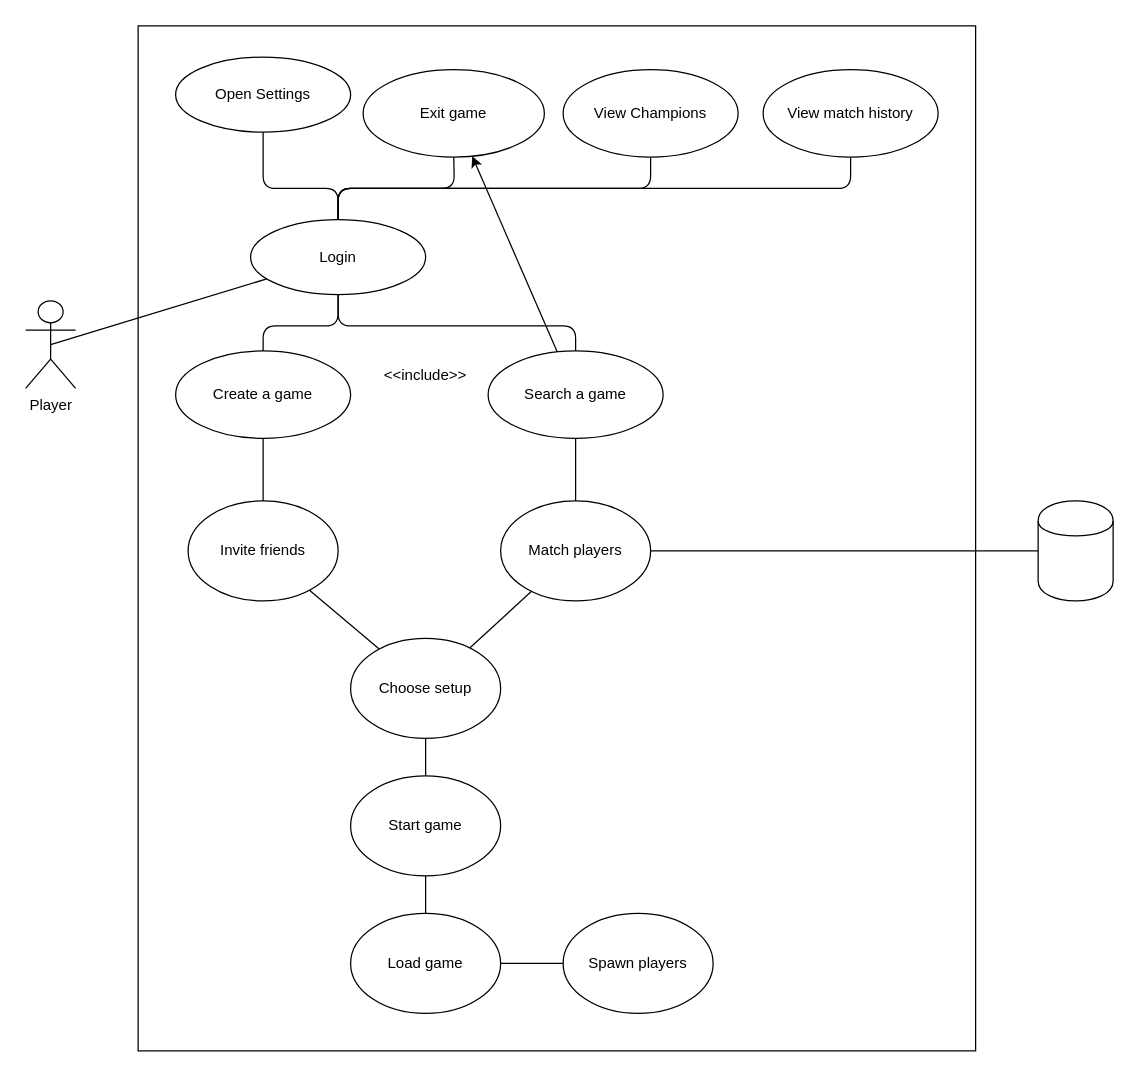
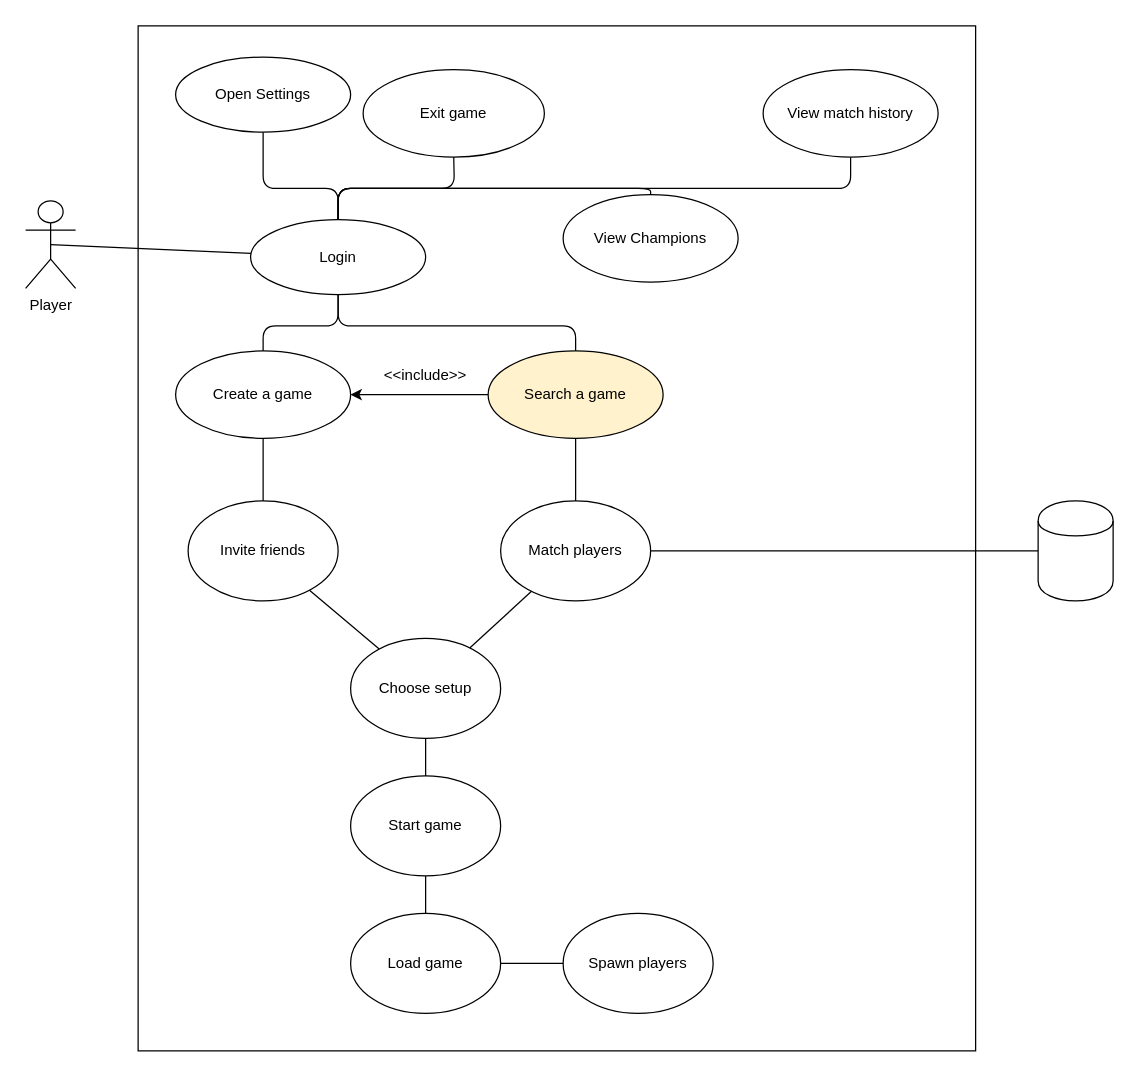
(651, 113) -> (651, 238)
(516, 258) -> (424, 394)
(51, 344) -> (51, 244)
(576, 394) -> (576, 394)
